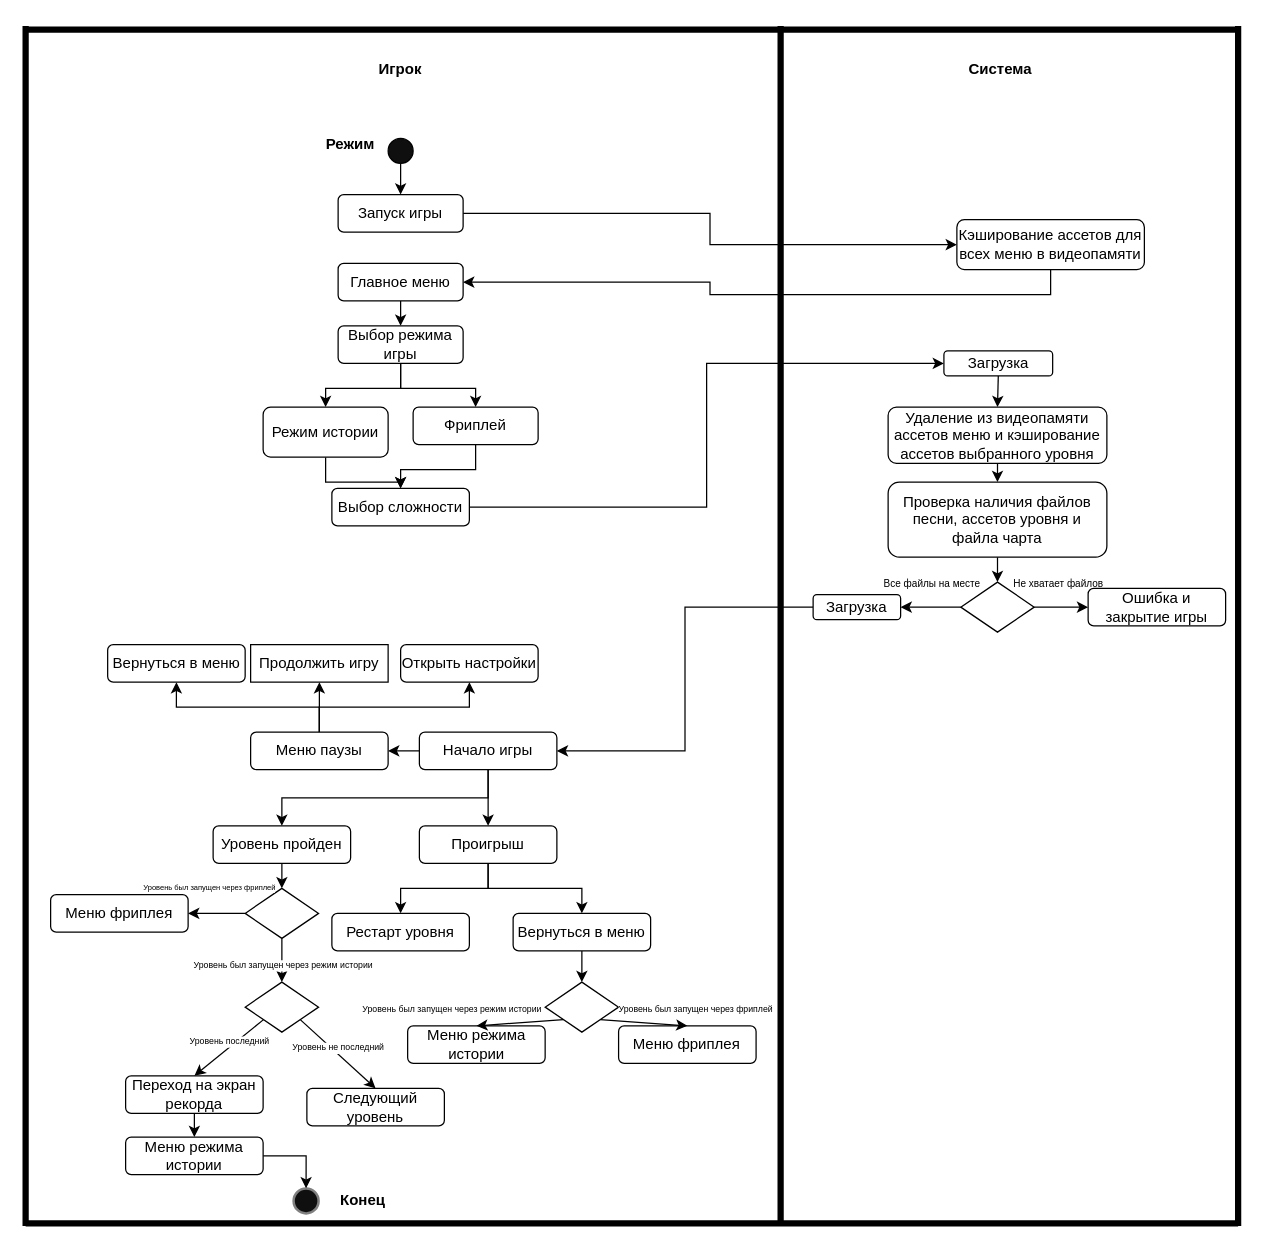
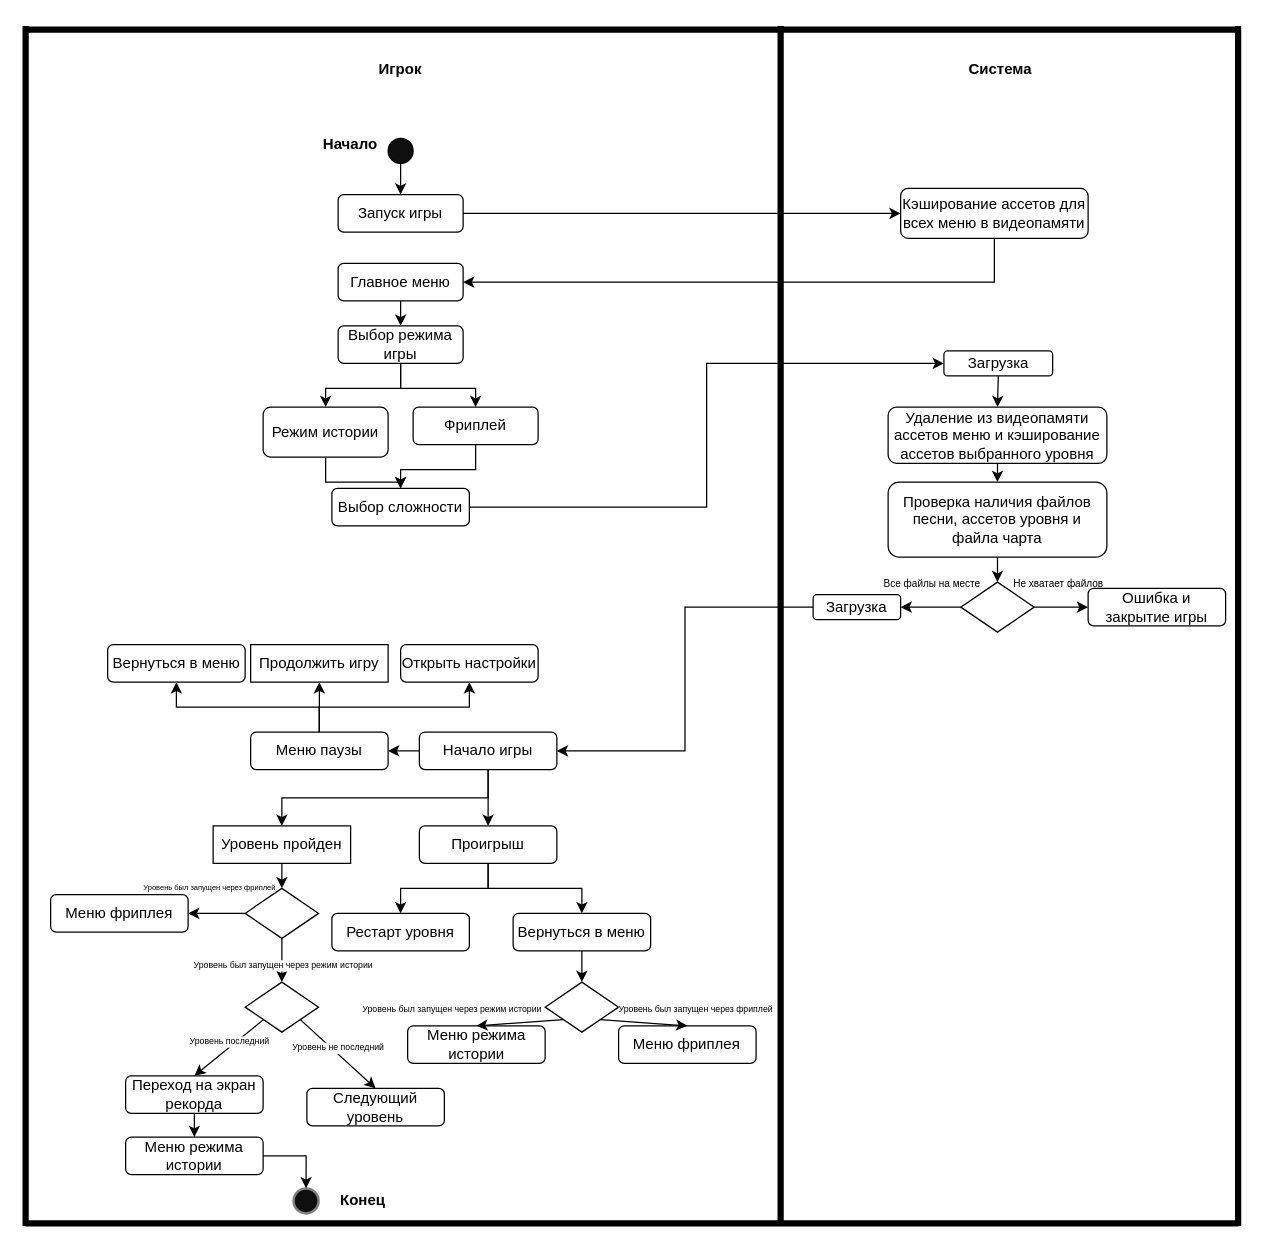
(351, 144) -> (351, 144)
(1051, 244) -> (994, 213)
(282, 844) -> (282, 844)
